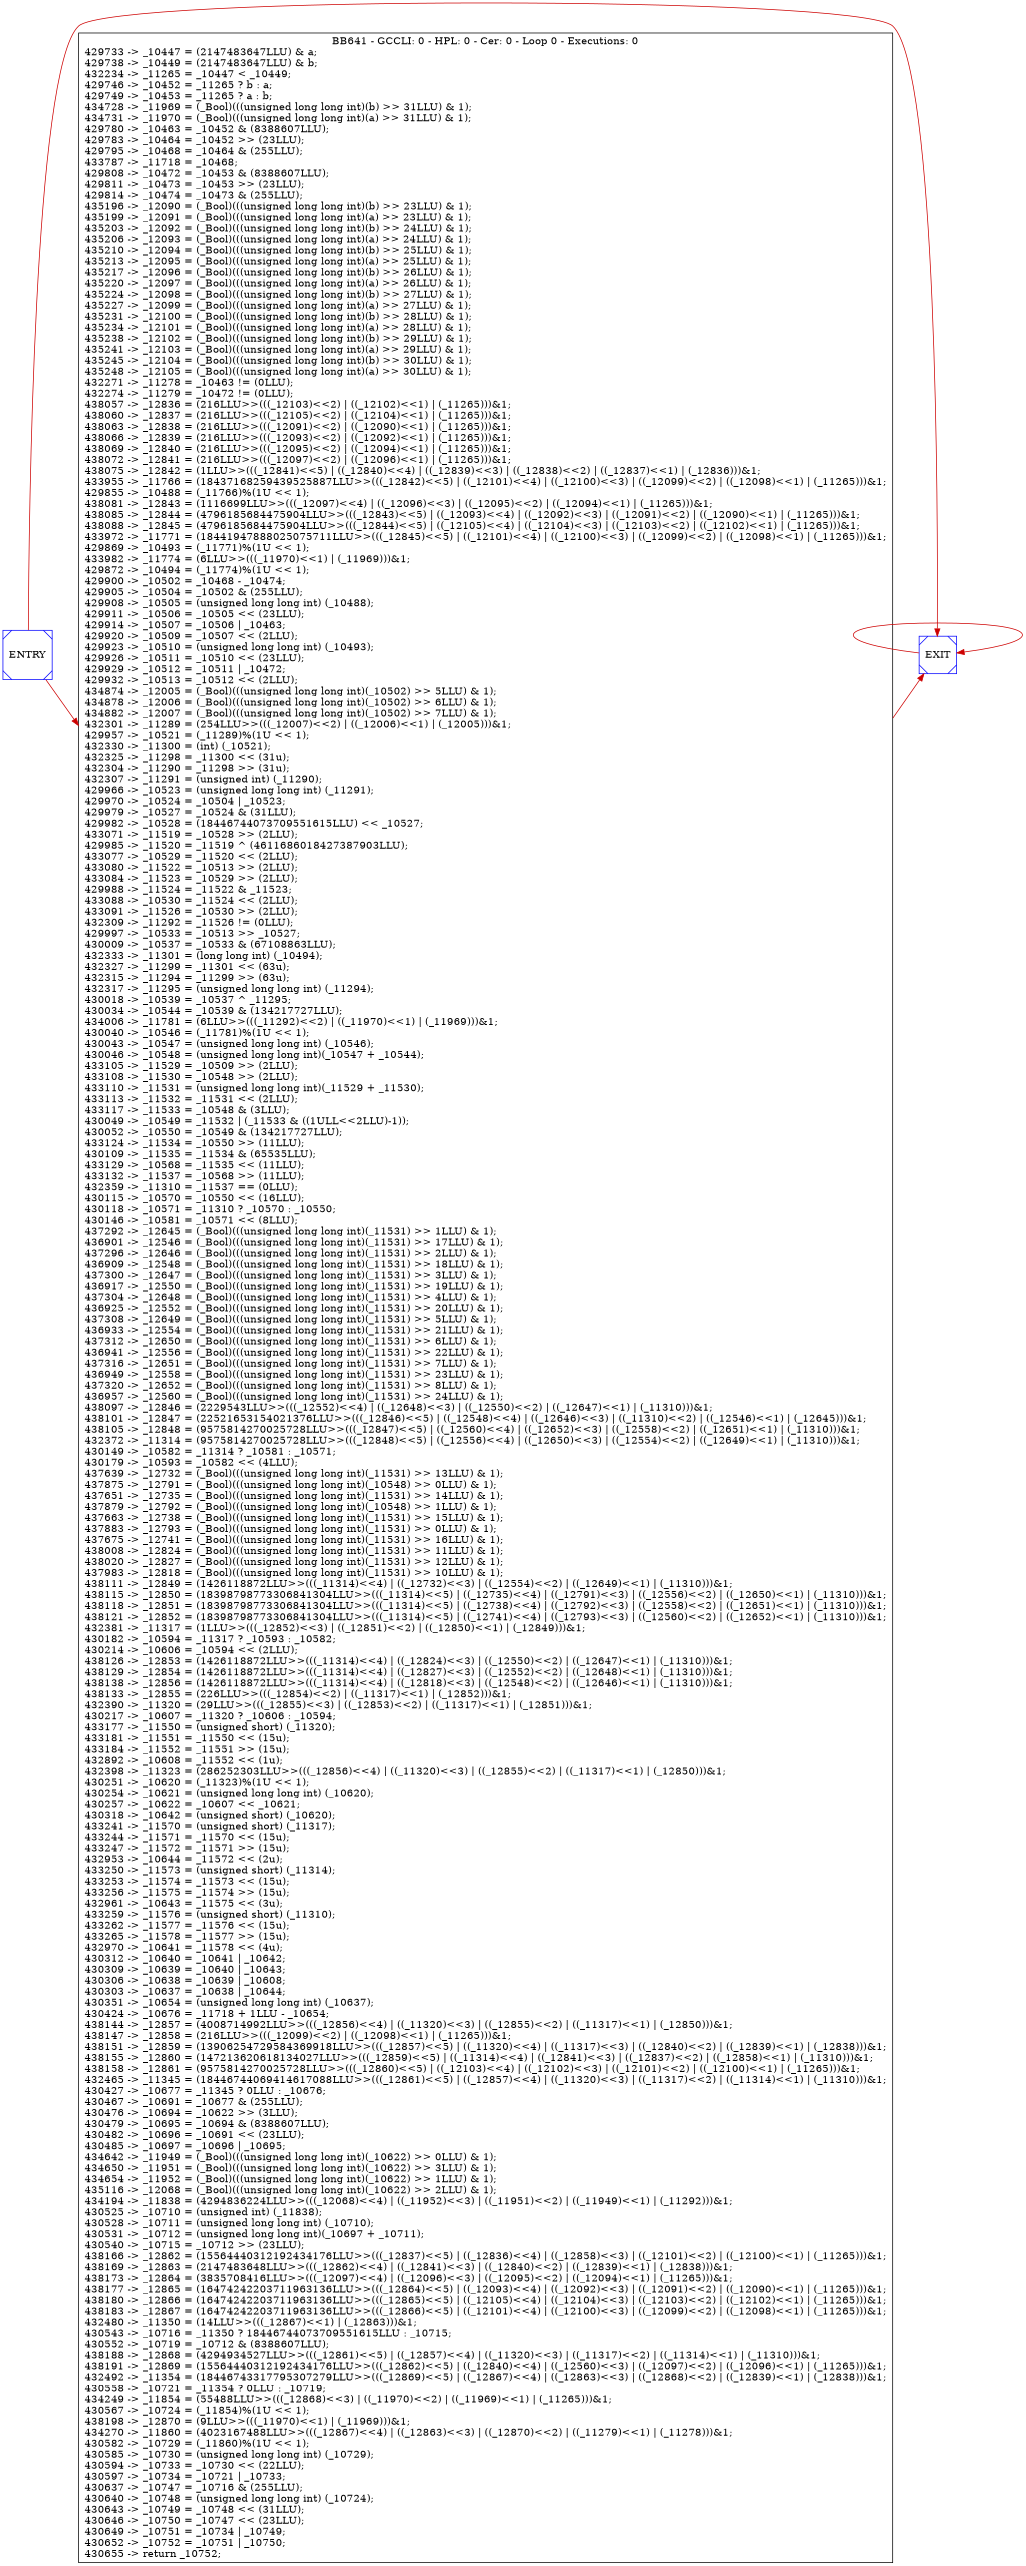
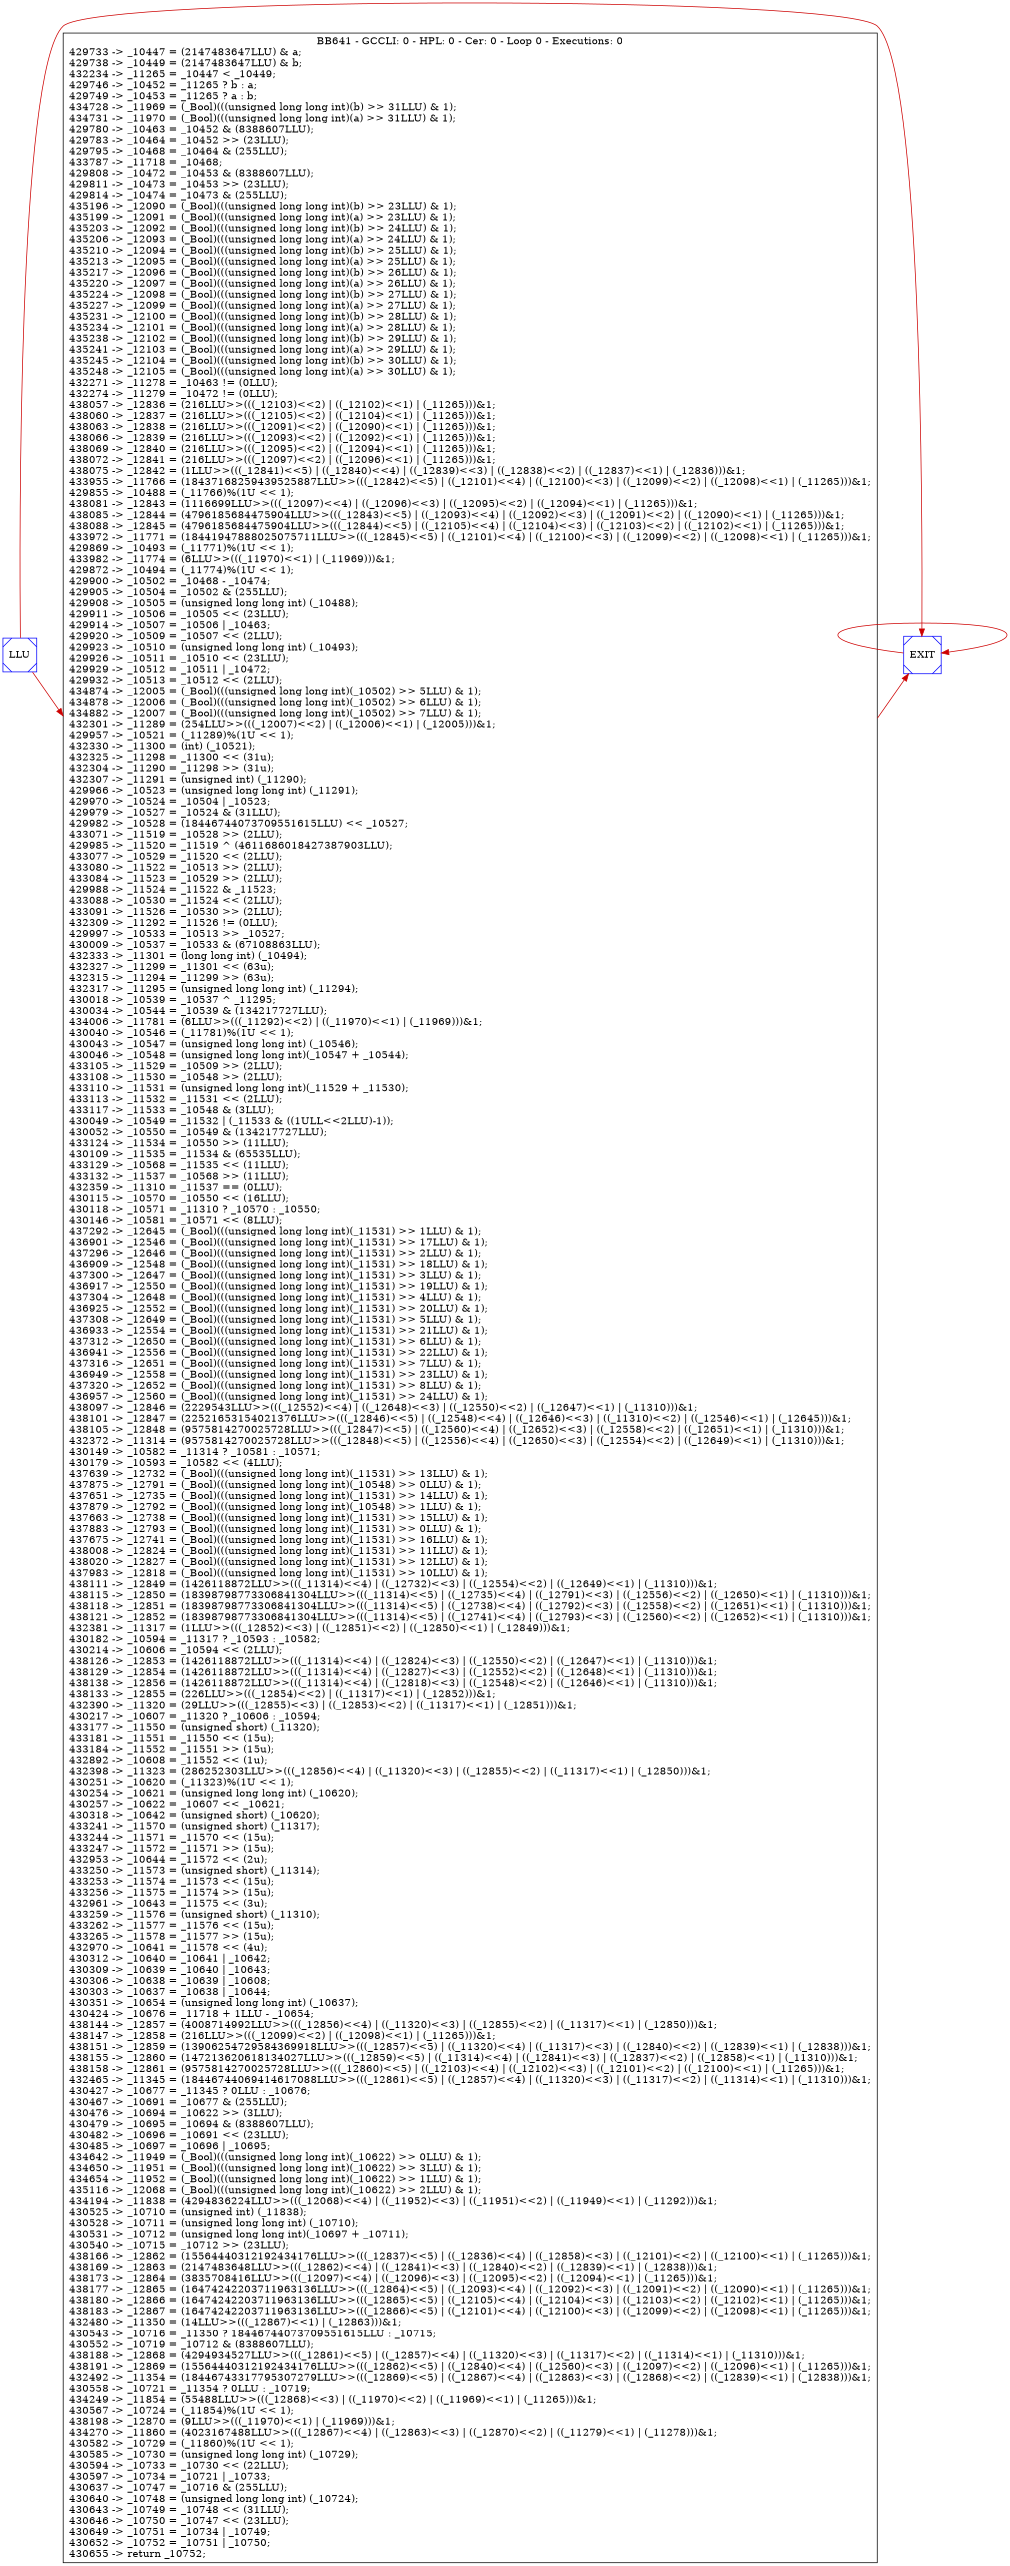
(28, 655) -> (20, 655)
